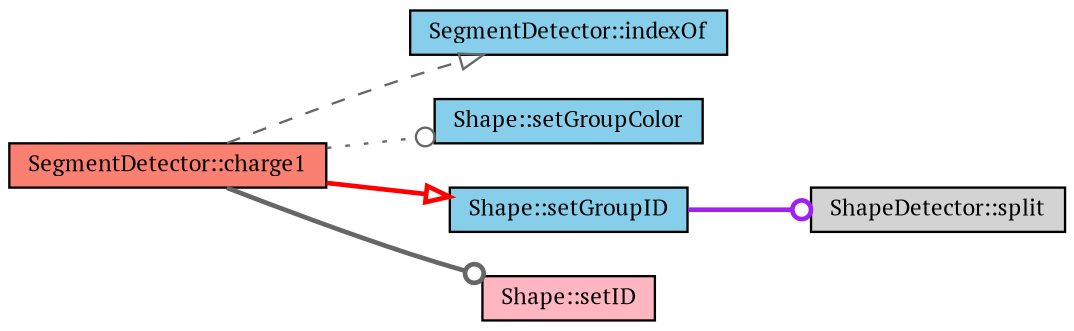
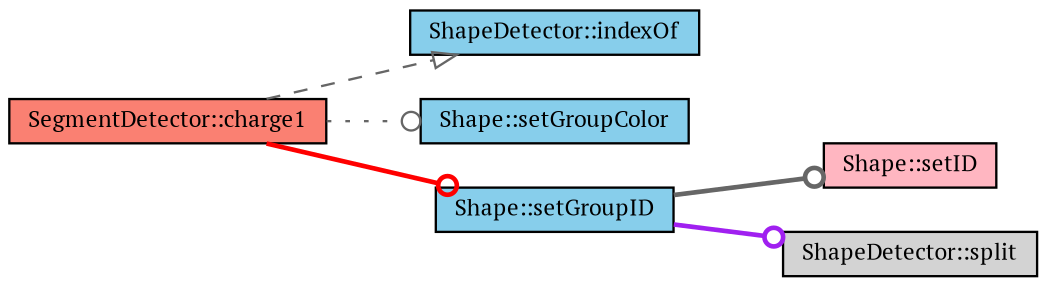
(569, 33) -> (555, 33)
(376, 188) -> (352, 163)
(345, 232) -> (739, 187)
